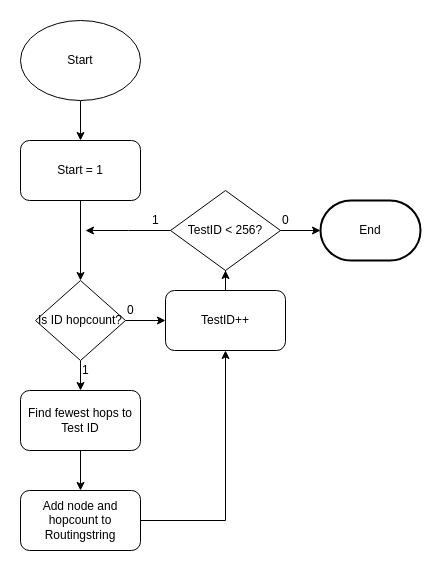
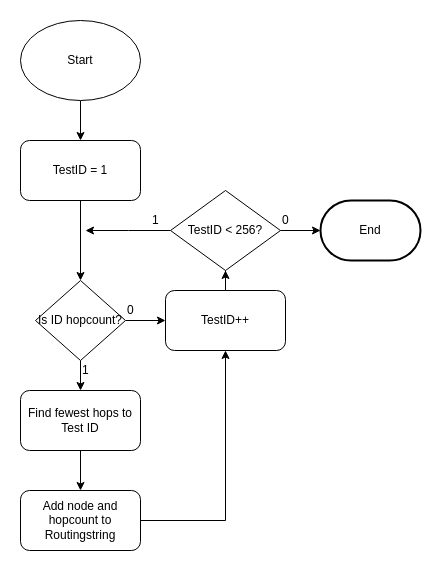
(81, 171) -> (81, 171)
